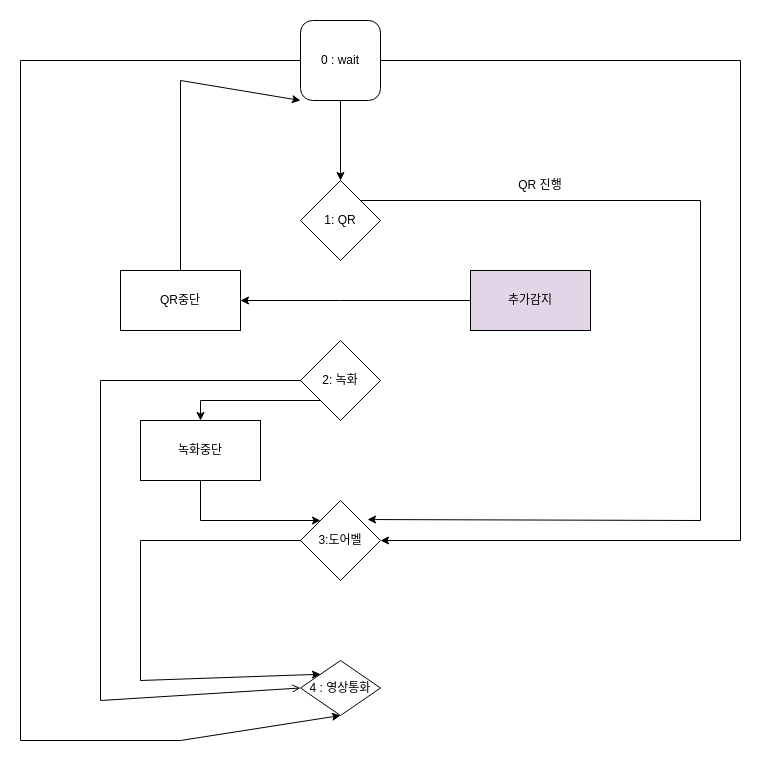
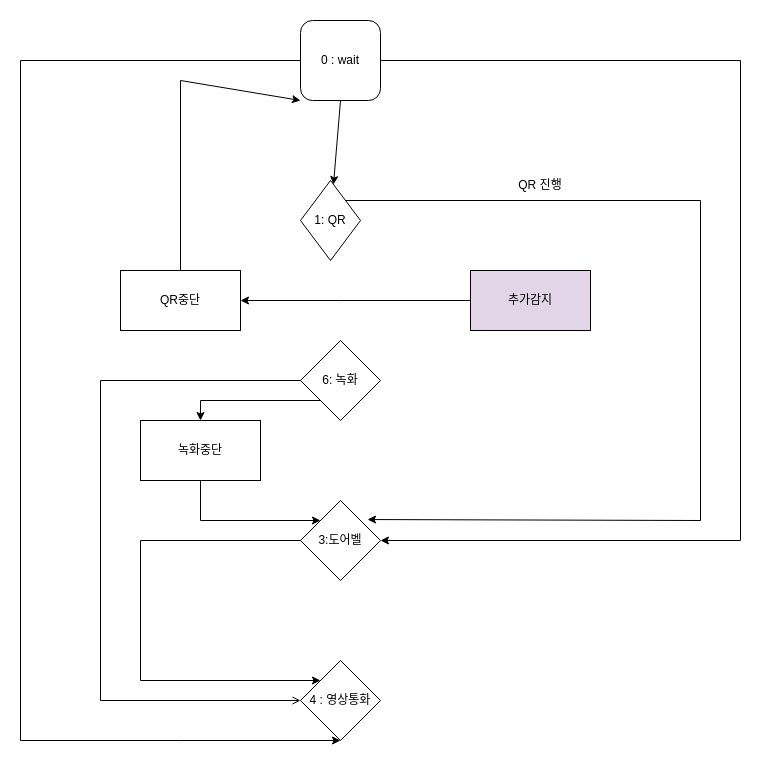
(341, 221) -> (331, 221)
(341, 381) -> (341, 381)
(341, 688) -> (341, 701)
